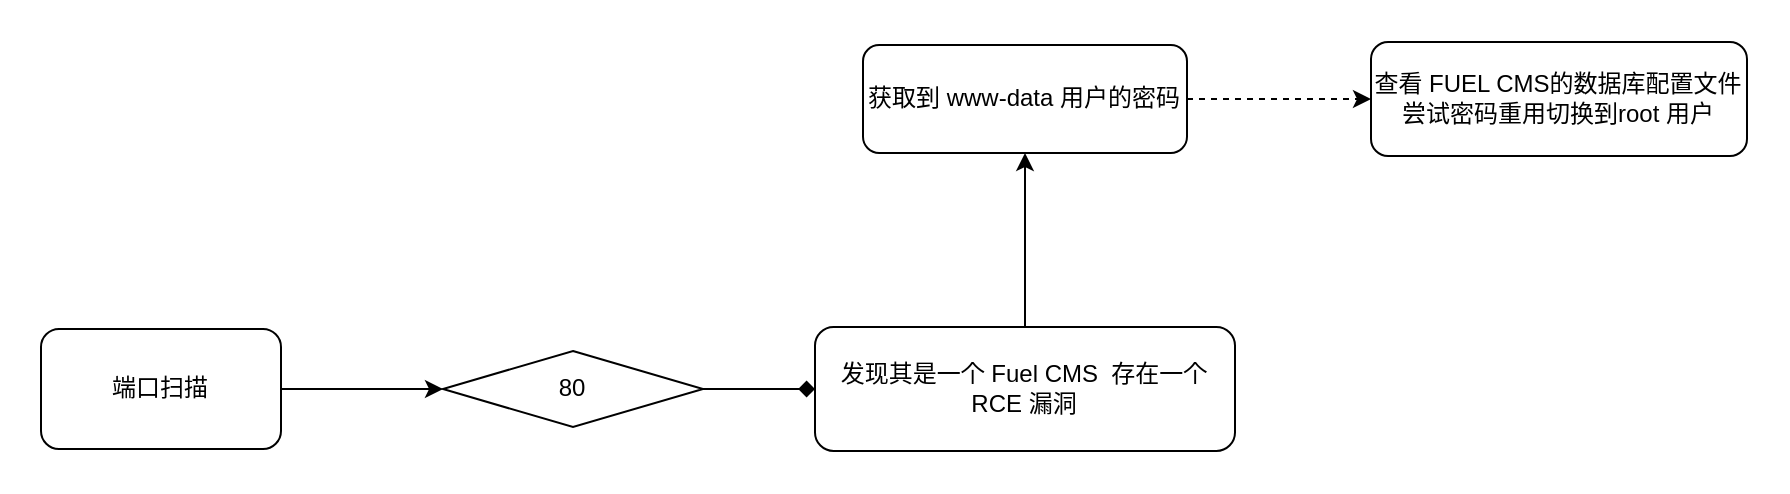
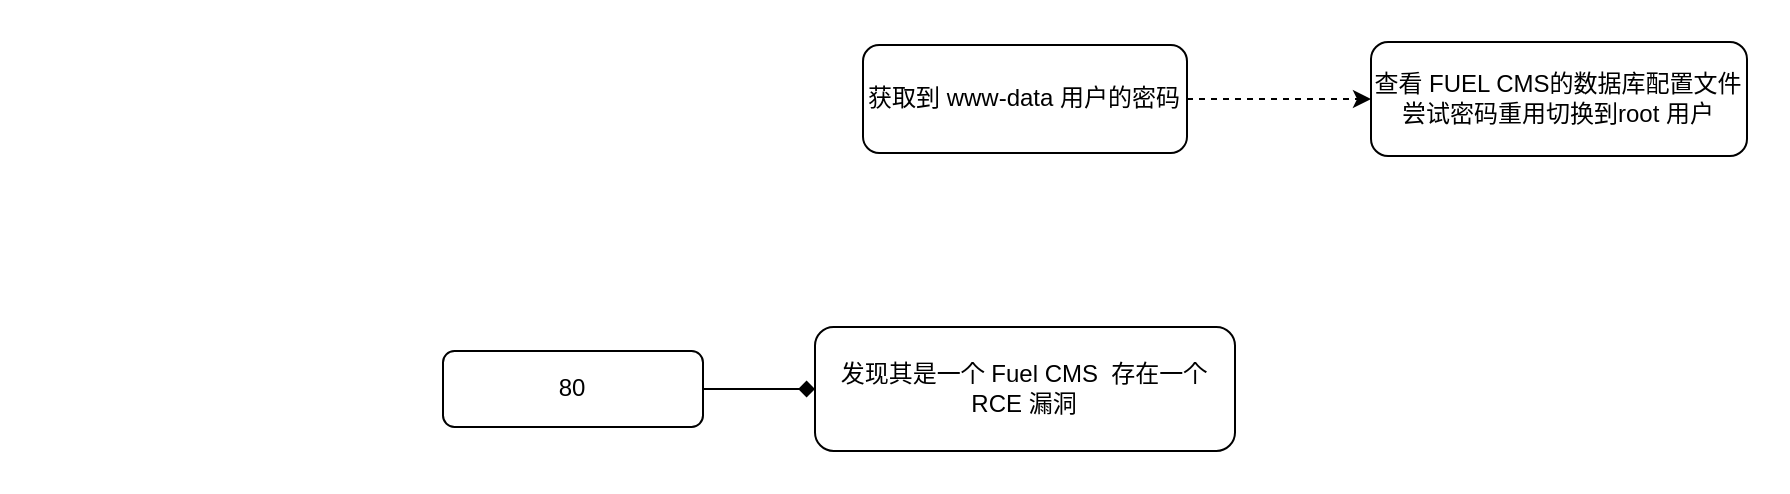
(1025, 247) -> none
(161, 389) -> none
(355, 389) -> none
(573, 389) -> (573, 389)
